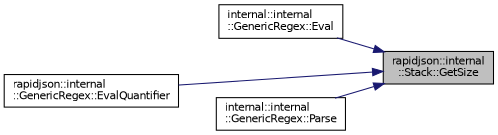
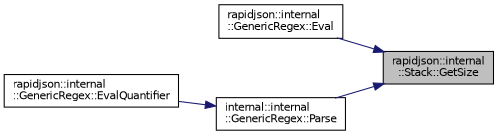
(281, 22) -> (281, 22)
(275, 79) -> (192, 103)
